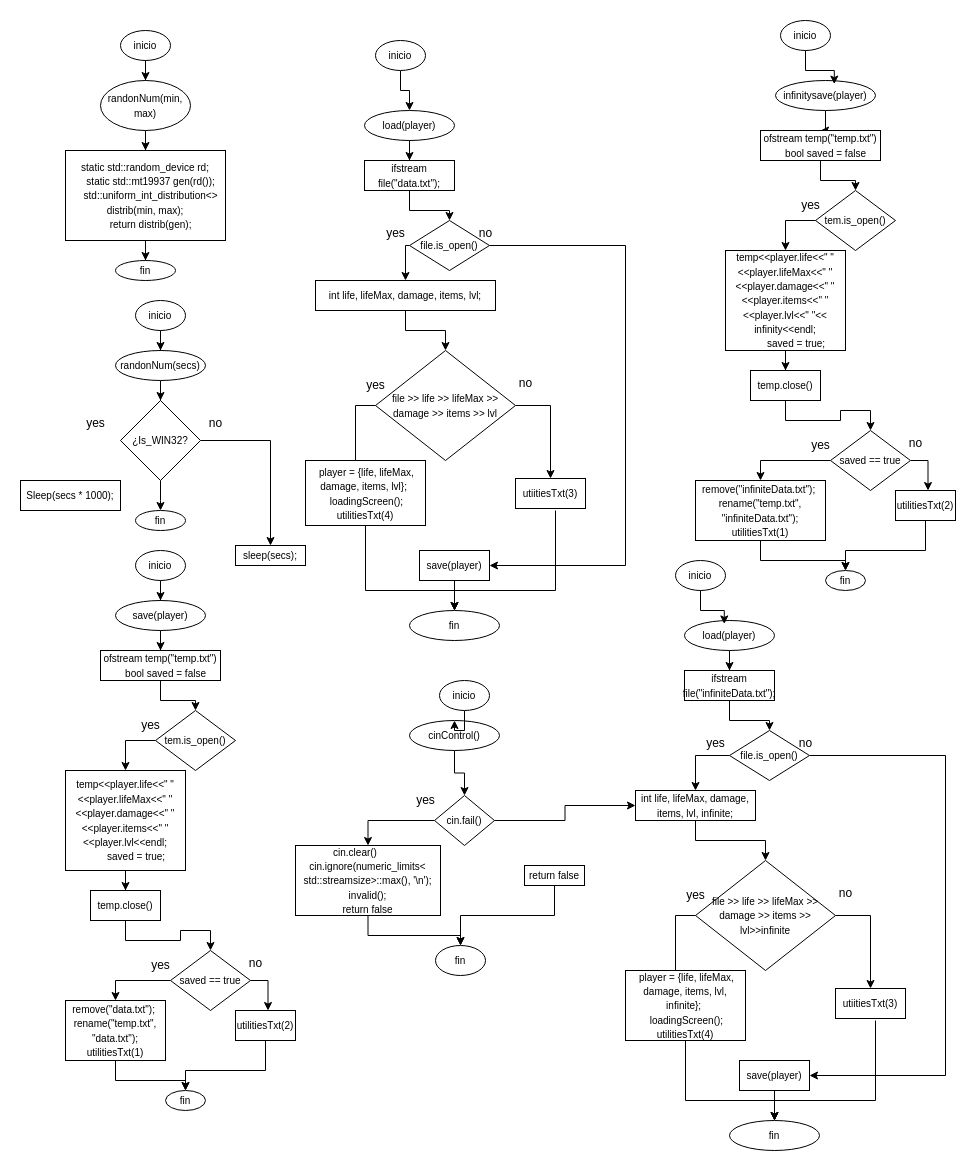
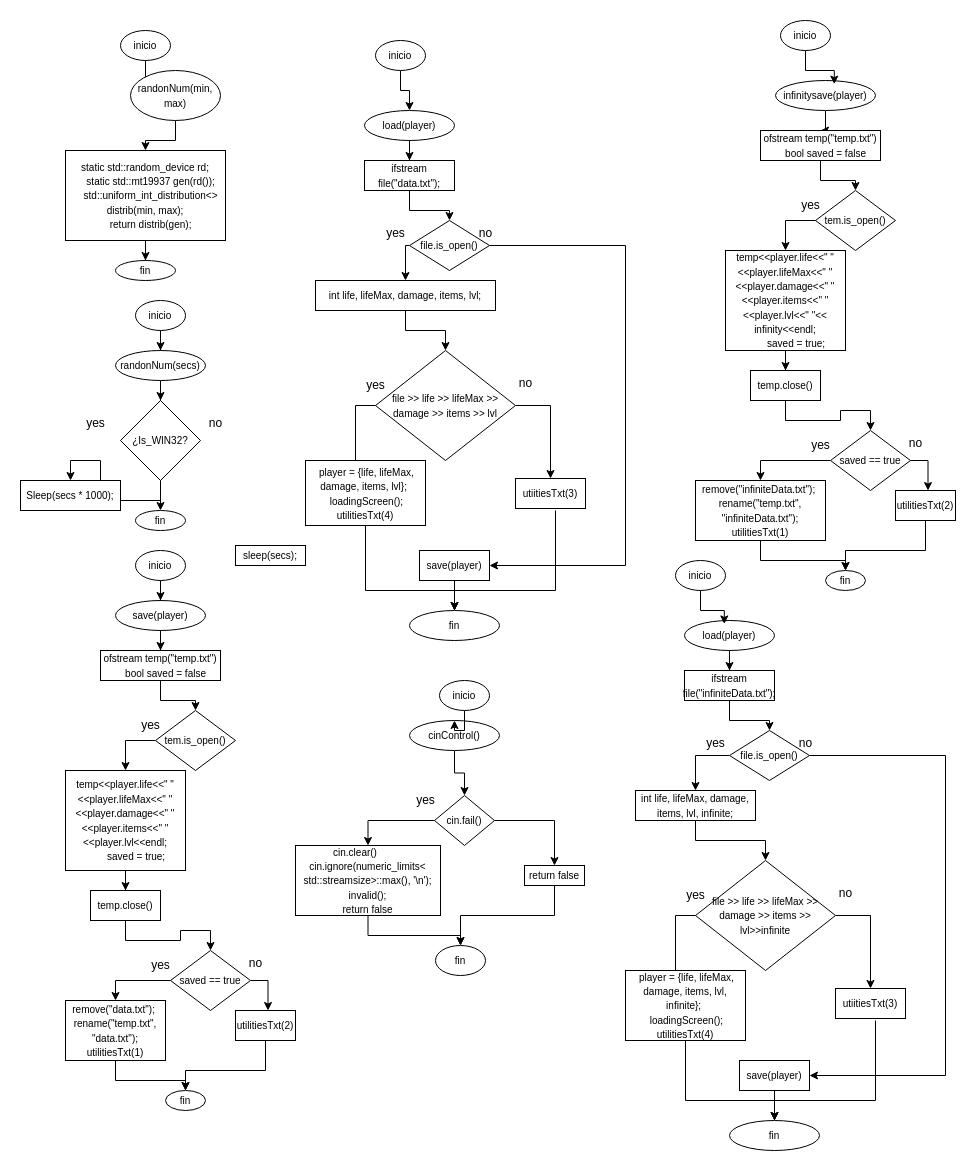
(146, 106) -> (176, 96)
(271, 455) -> (90, 461)
(583, 806) -> (555, 838)
